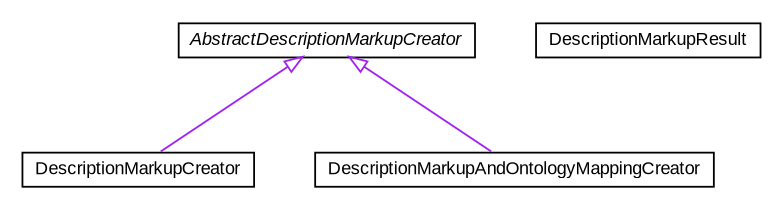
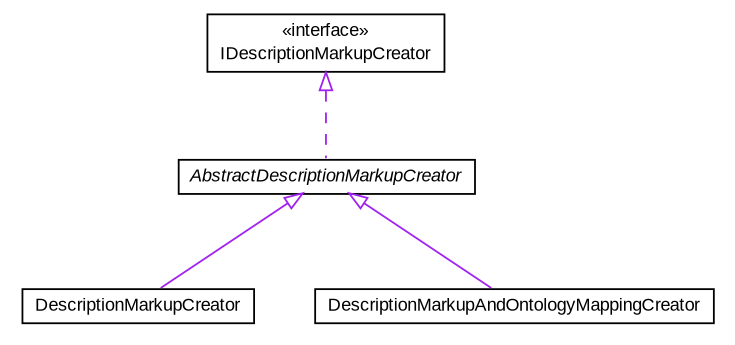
(647, 40) -> none
none -> (326, 43)
